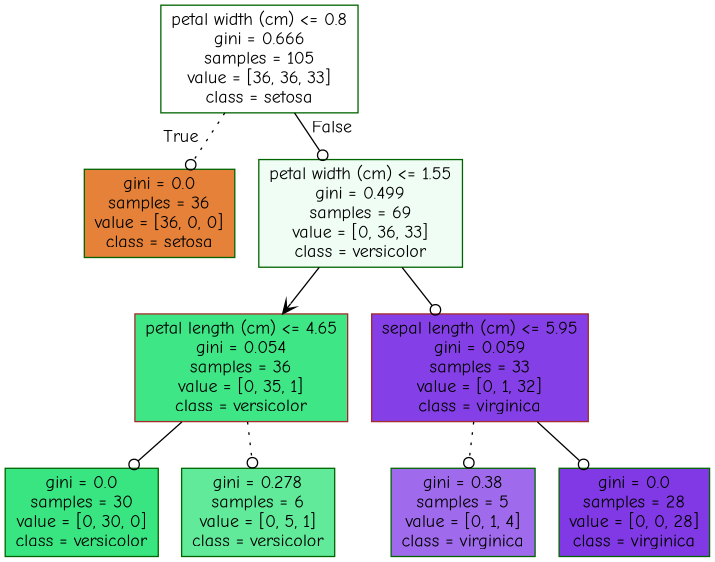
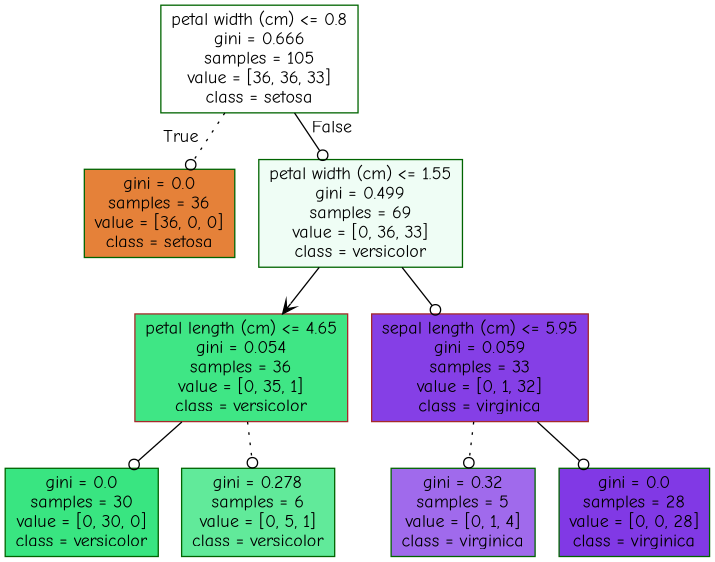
(463, 512) -> (463, 512)
